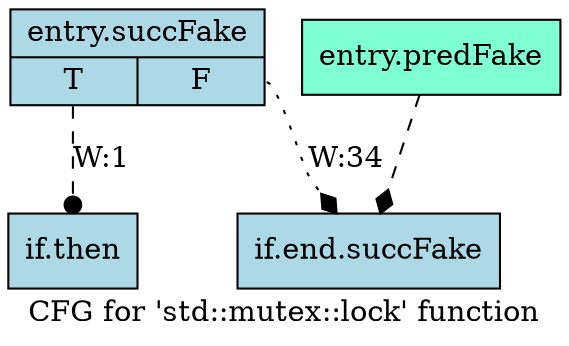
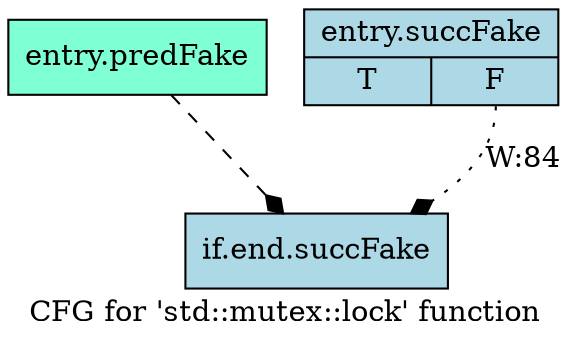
(347, 159) -> (524, 159)
(73, 251) -> none
